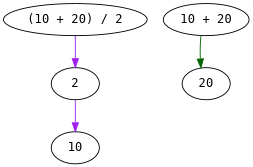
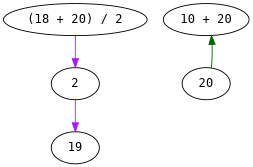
(75, 20) -> (75, 20)
(200, 47) -> (212, 56)
(75, 148) -> (75, 148)
